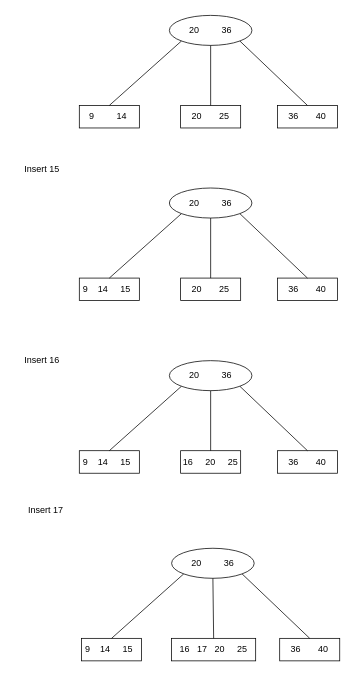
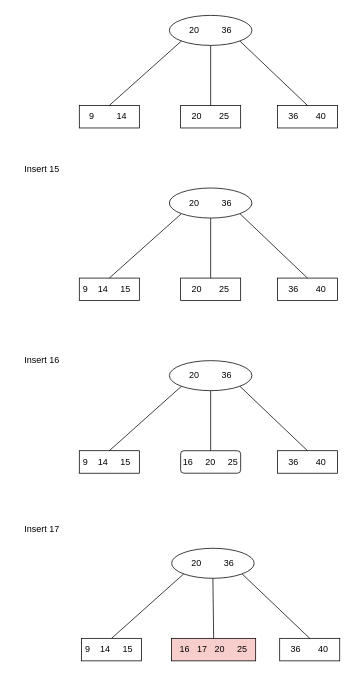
(210, 462) -> (210, 462)
(45, 510) -> (42, 529)
(213, 649) -> (213, 649)
